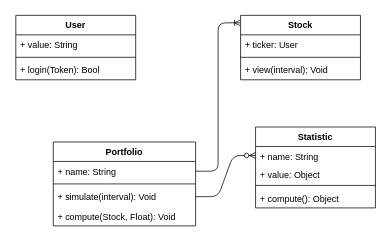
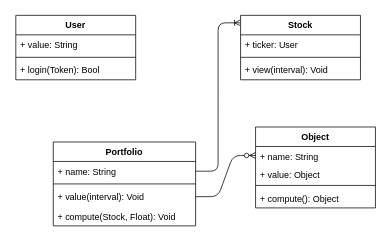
(315, 137) -> (315, 137)
(113, 197) -> (107, 197)
